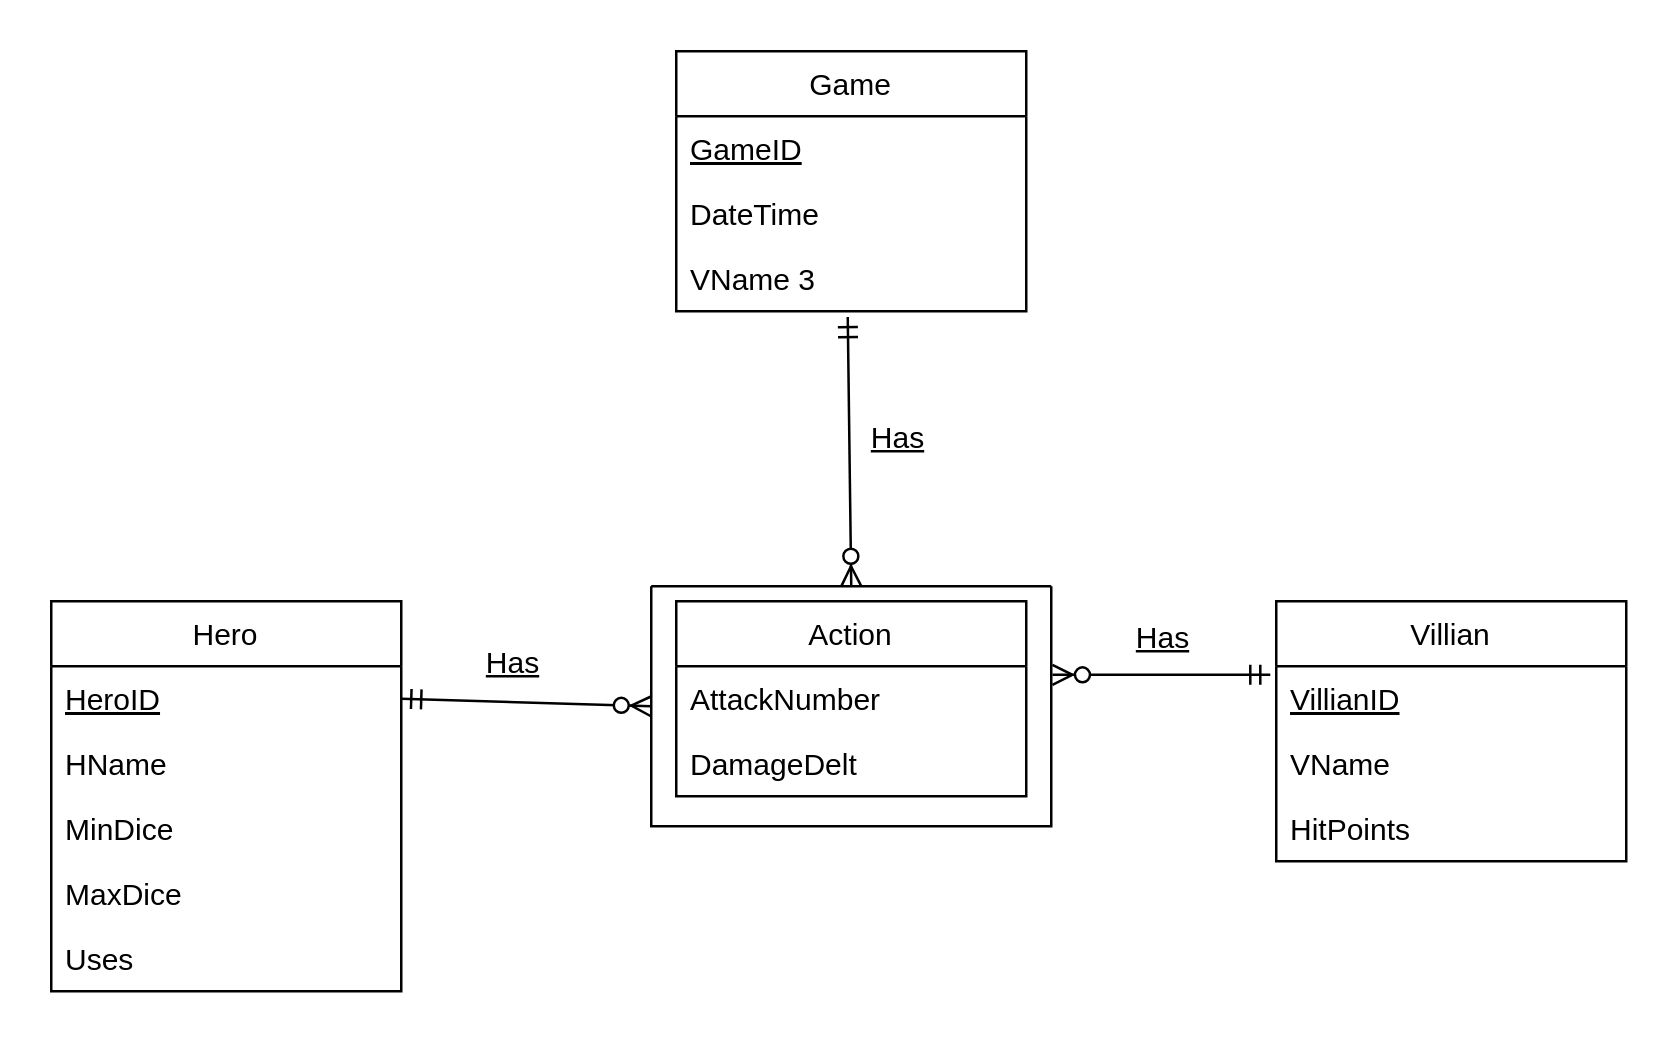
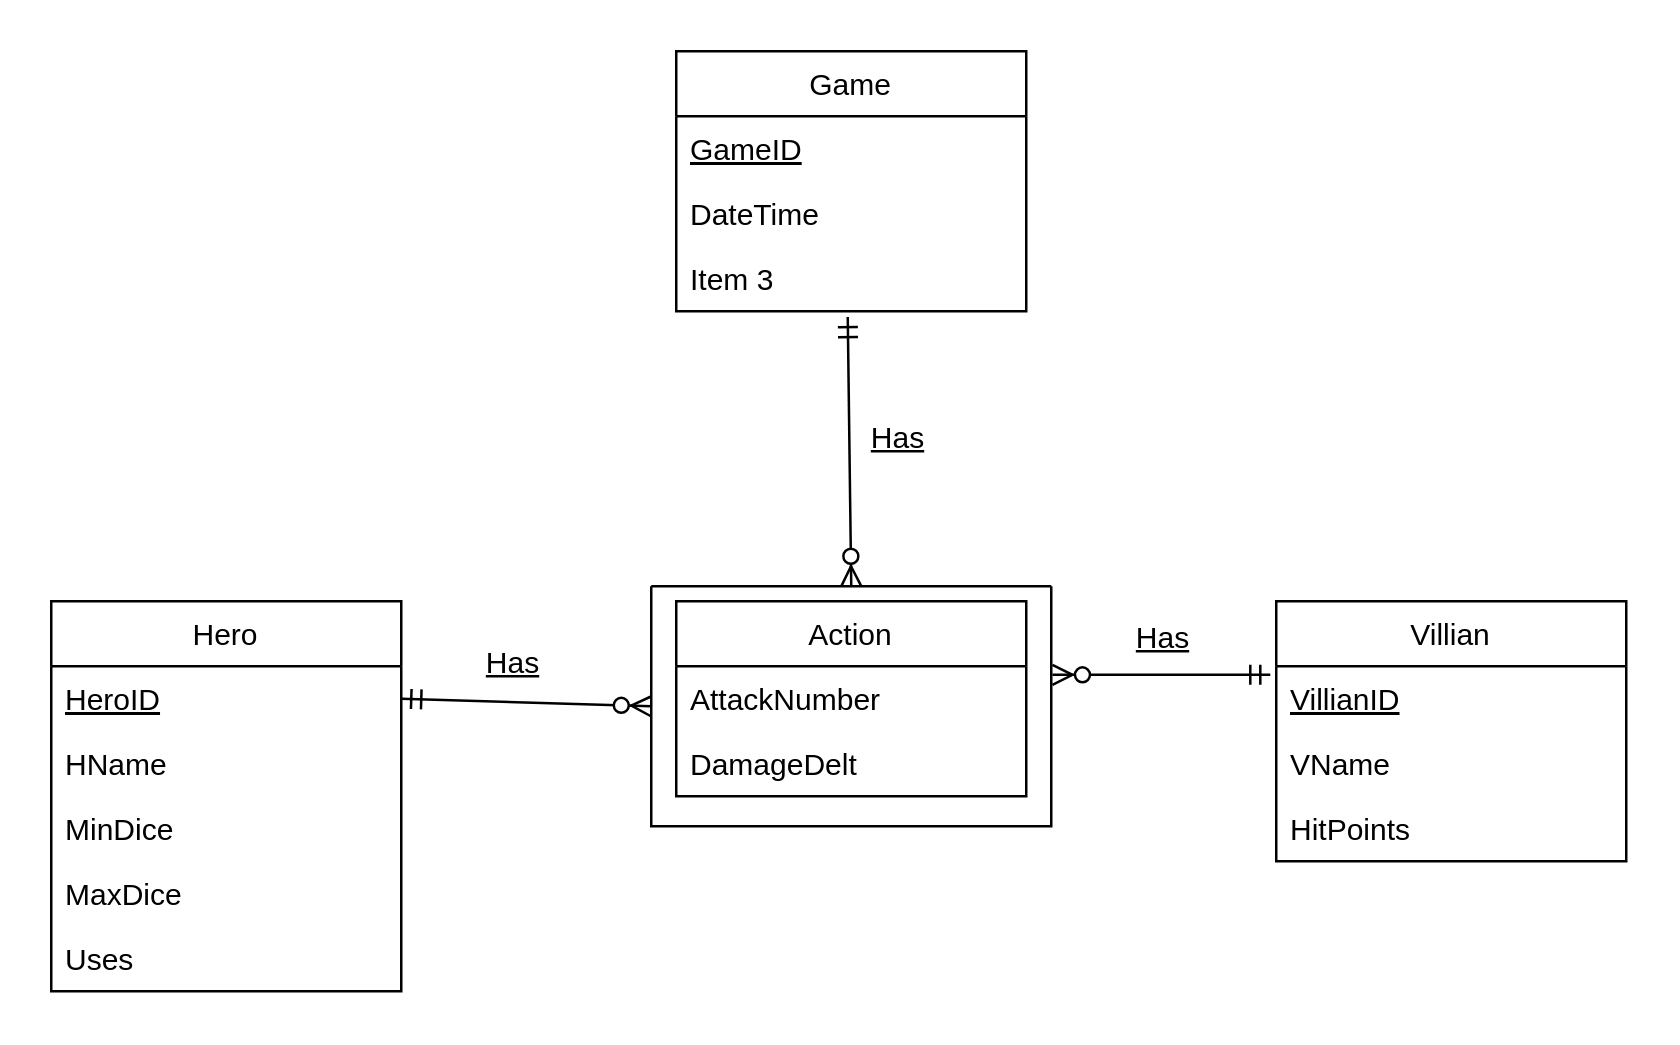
(745, 280) -> (737, 280)
